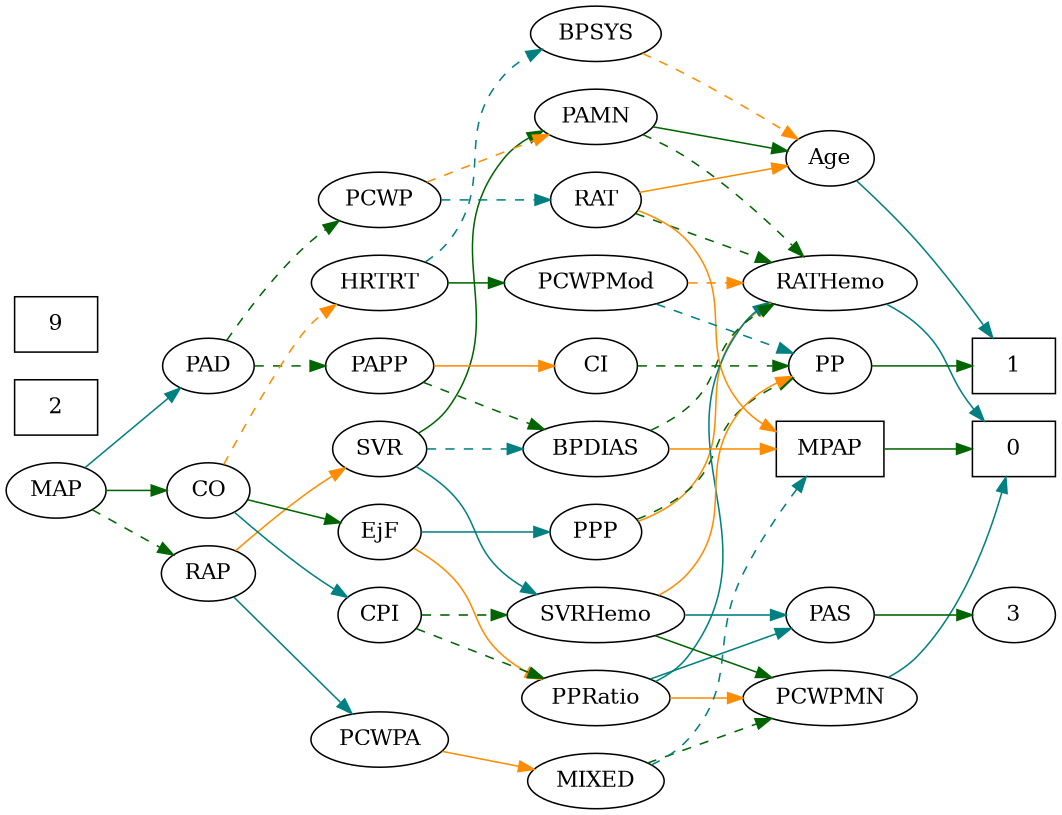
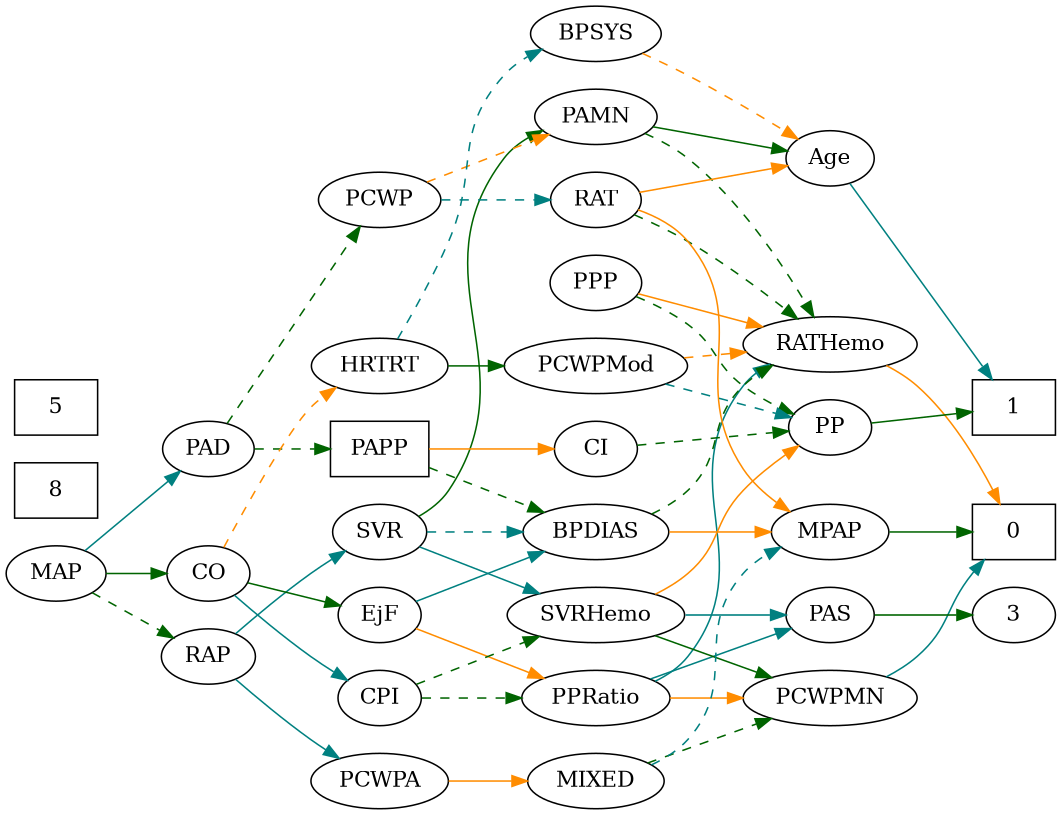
(56, 324) -> (56, 407)
(939, 349) -> (954, 427)
(380, 366) -> (380, 449)
(56, 407) -> (56, 490)
(830, 449) -> (830, 532)
(275, 517) -> (275, 601)
(486, 532) -> (473, 579)
